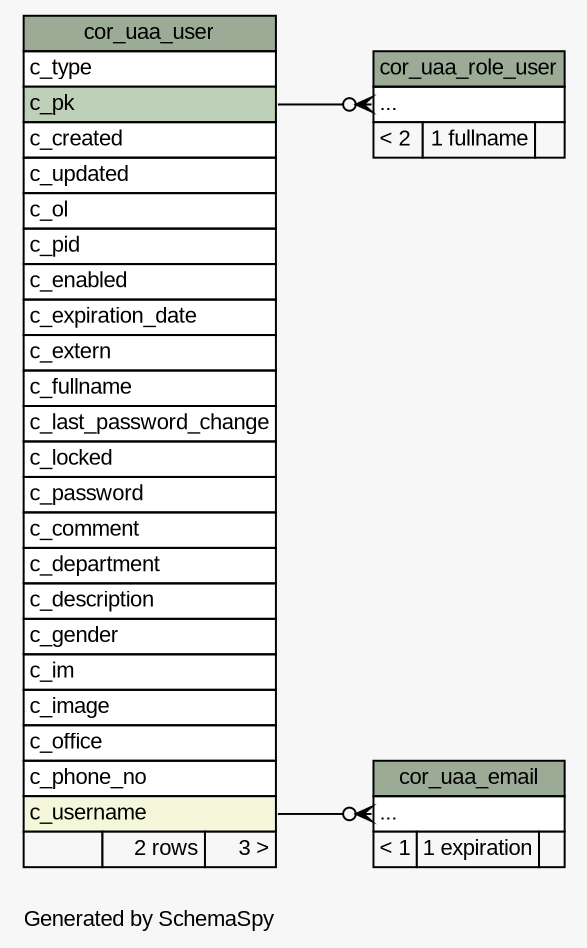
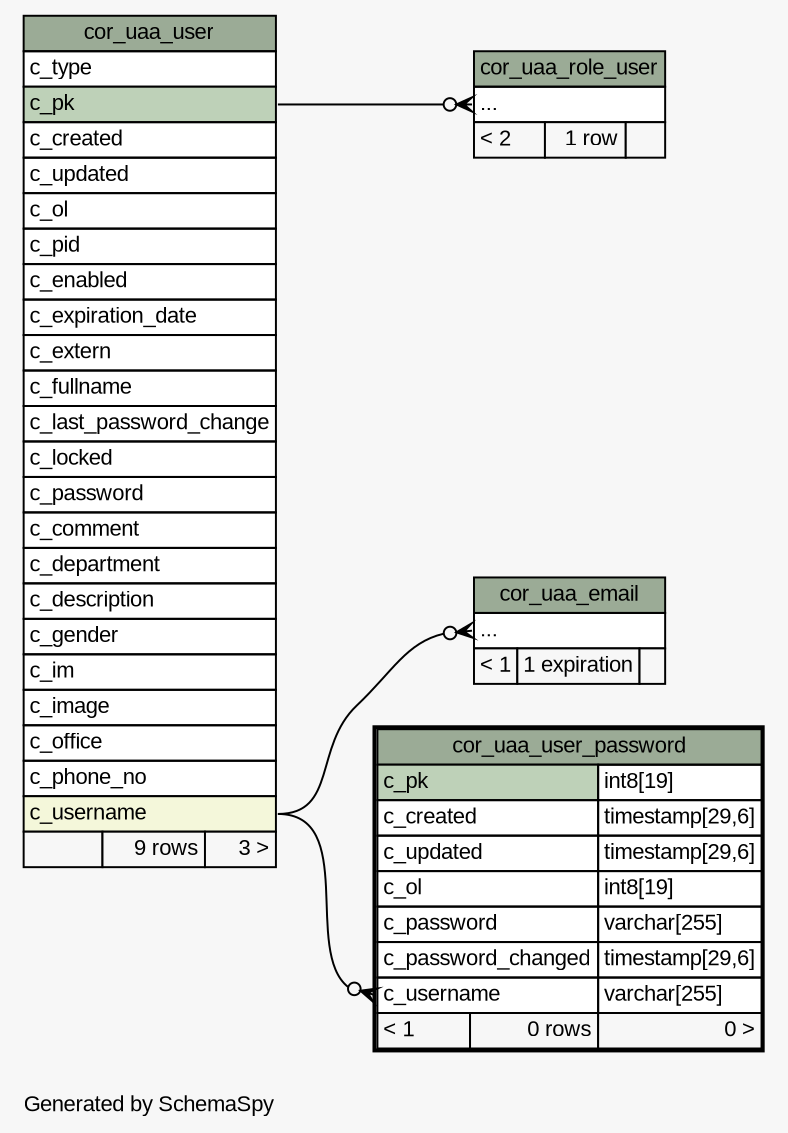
(480, 139) -> (592, 139)
(167, 848) -> (167, 848)
none -> (569, 889)
